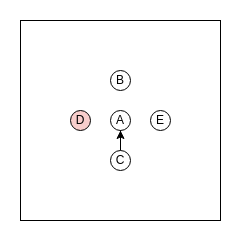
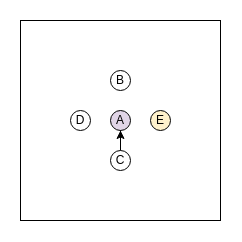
(81, 121) -> (81, 121)
(121, 121) -> (121, 121)
(161, 121) -> (161, 121)
